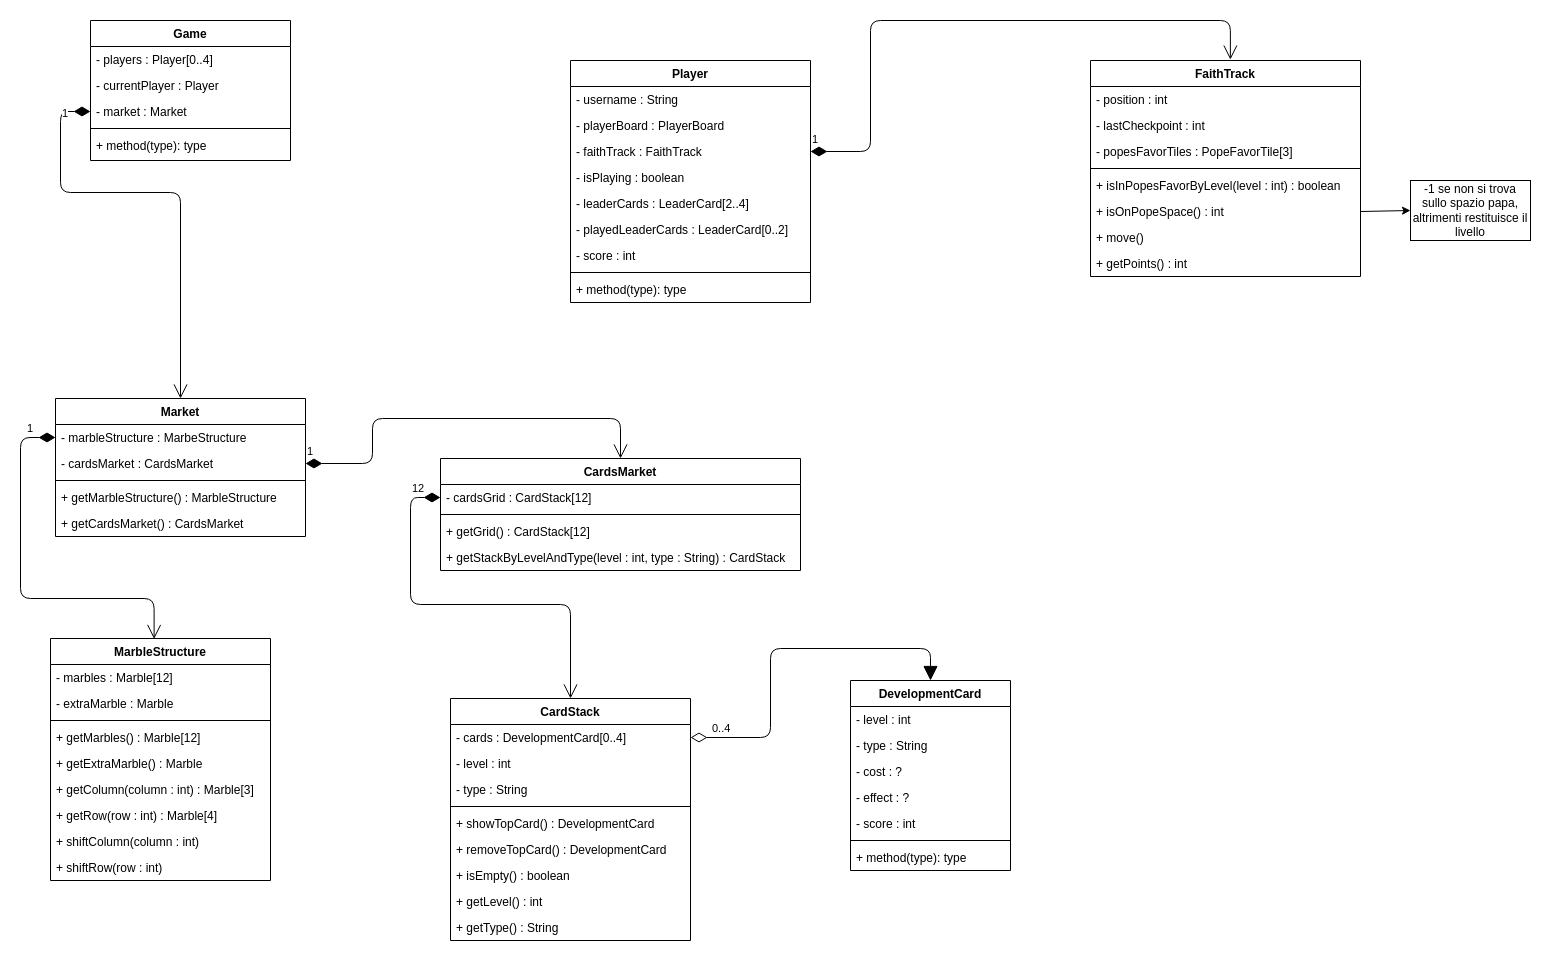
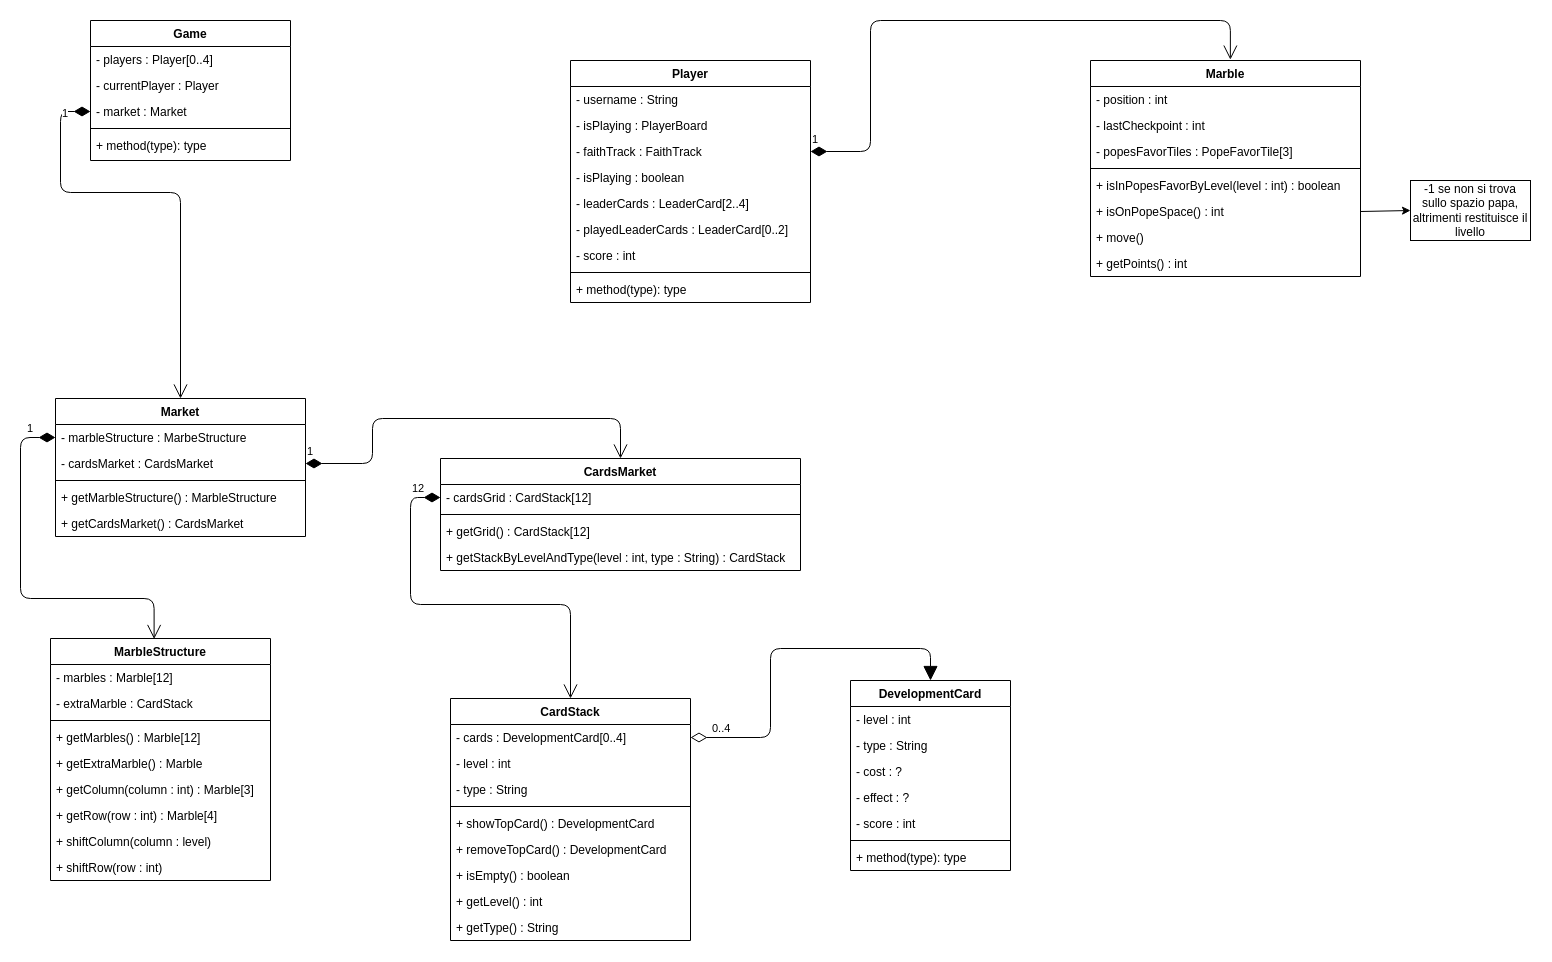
(1225, 74) -> (1225, 74)
(657, 126) -> (648, 126)
(121, 704) -> (132, 704)
(134, 842) -> (139, 842)
